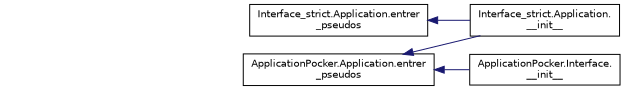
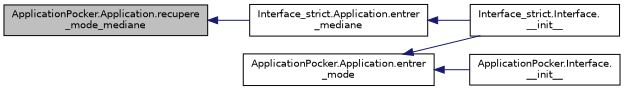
none -> (106, 20)
(339, 20) -> (339, 20)
(545, 20) -> (545, 20)
(339, 70) -> (339, 70)
